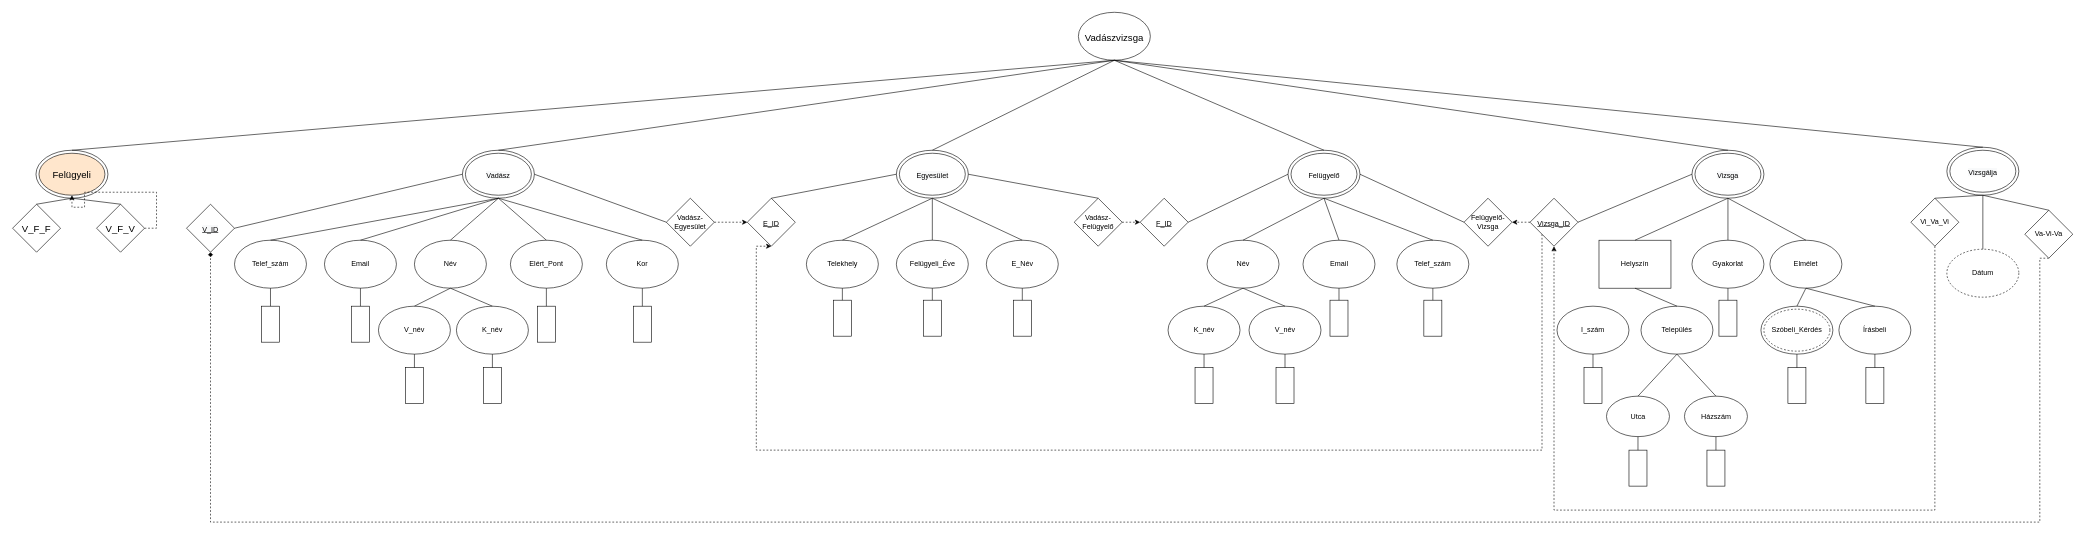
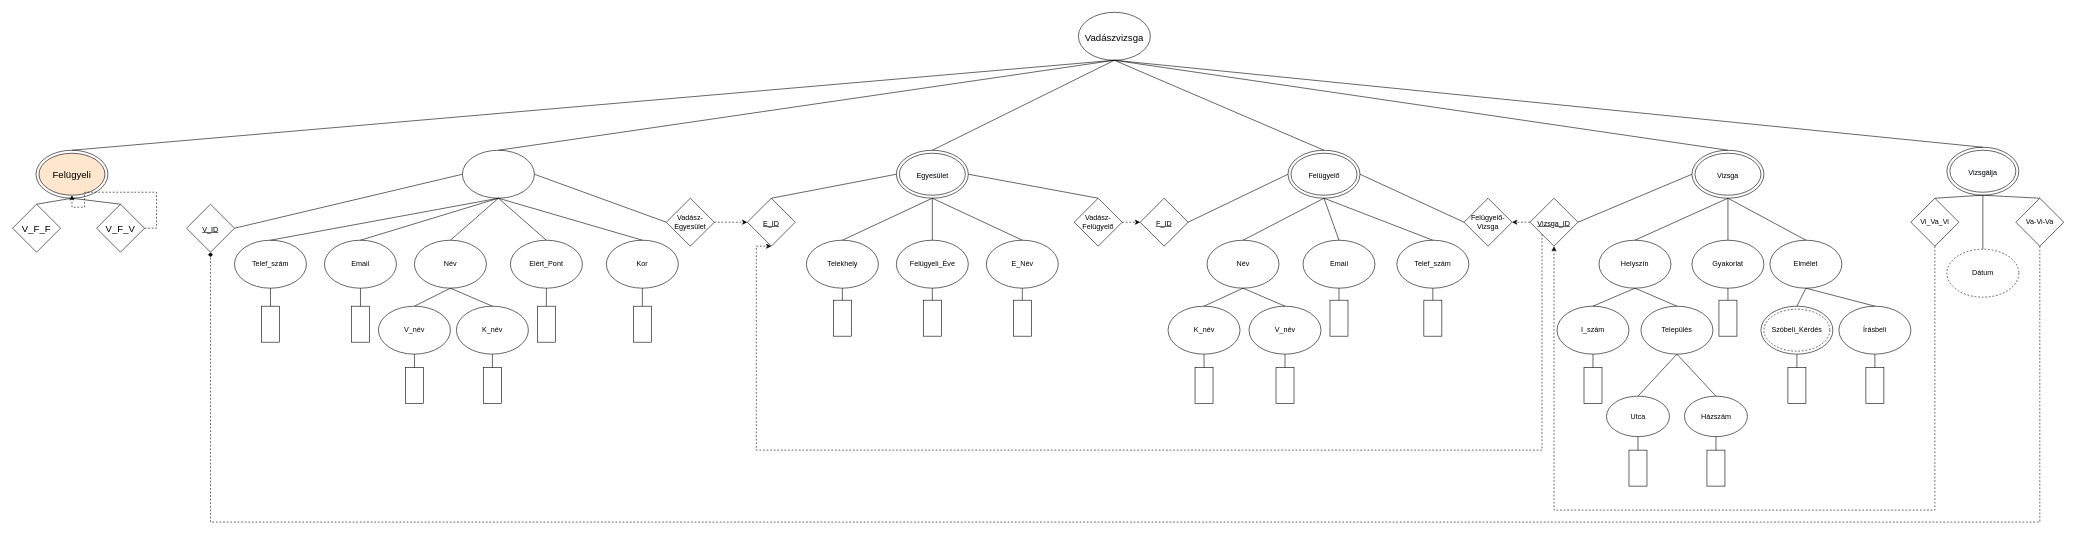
(498, 174) -> none
(2049, 234) -> (2040, 222)
(1635, 264) -> (1635, 264)
none -> (1614, 298)
